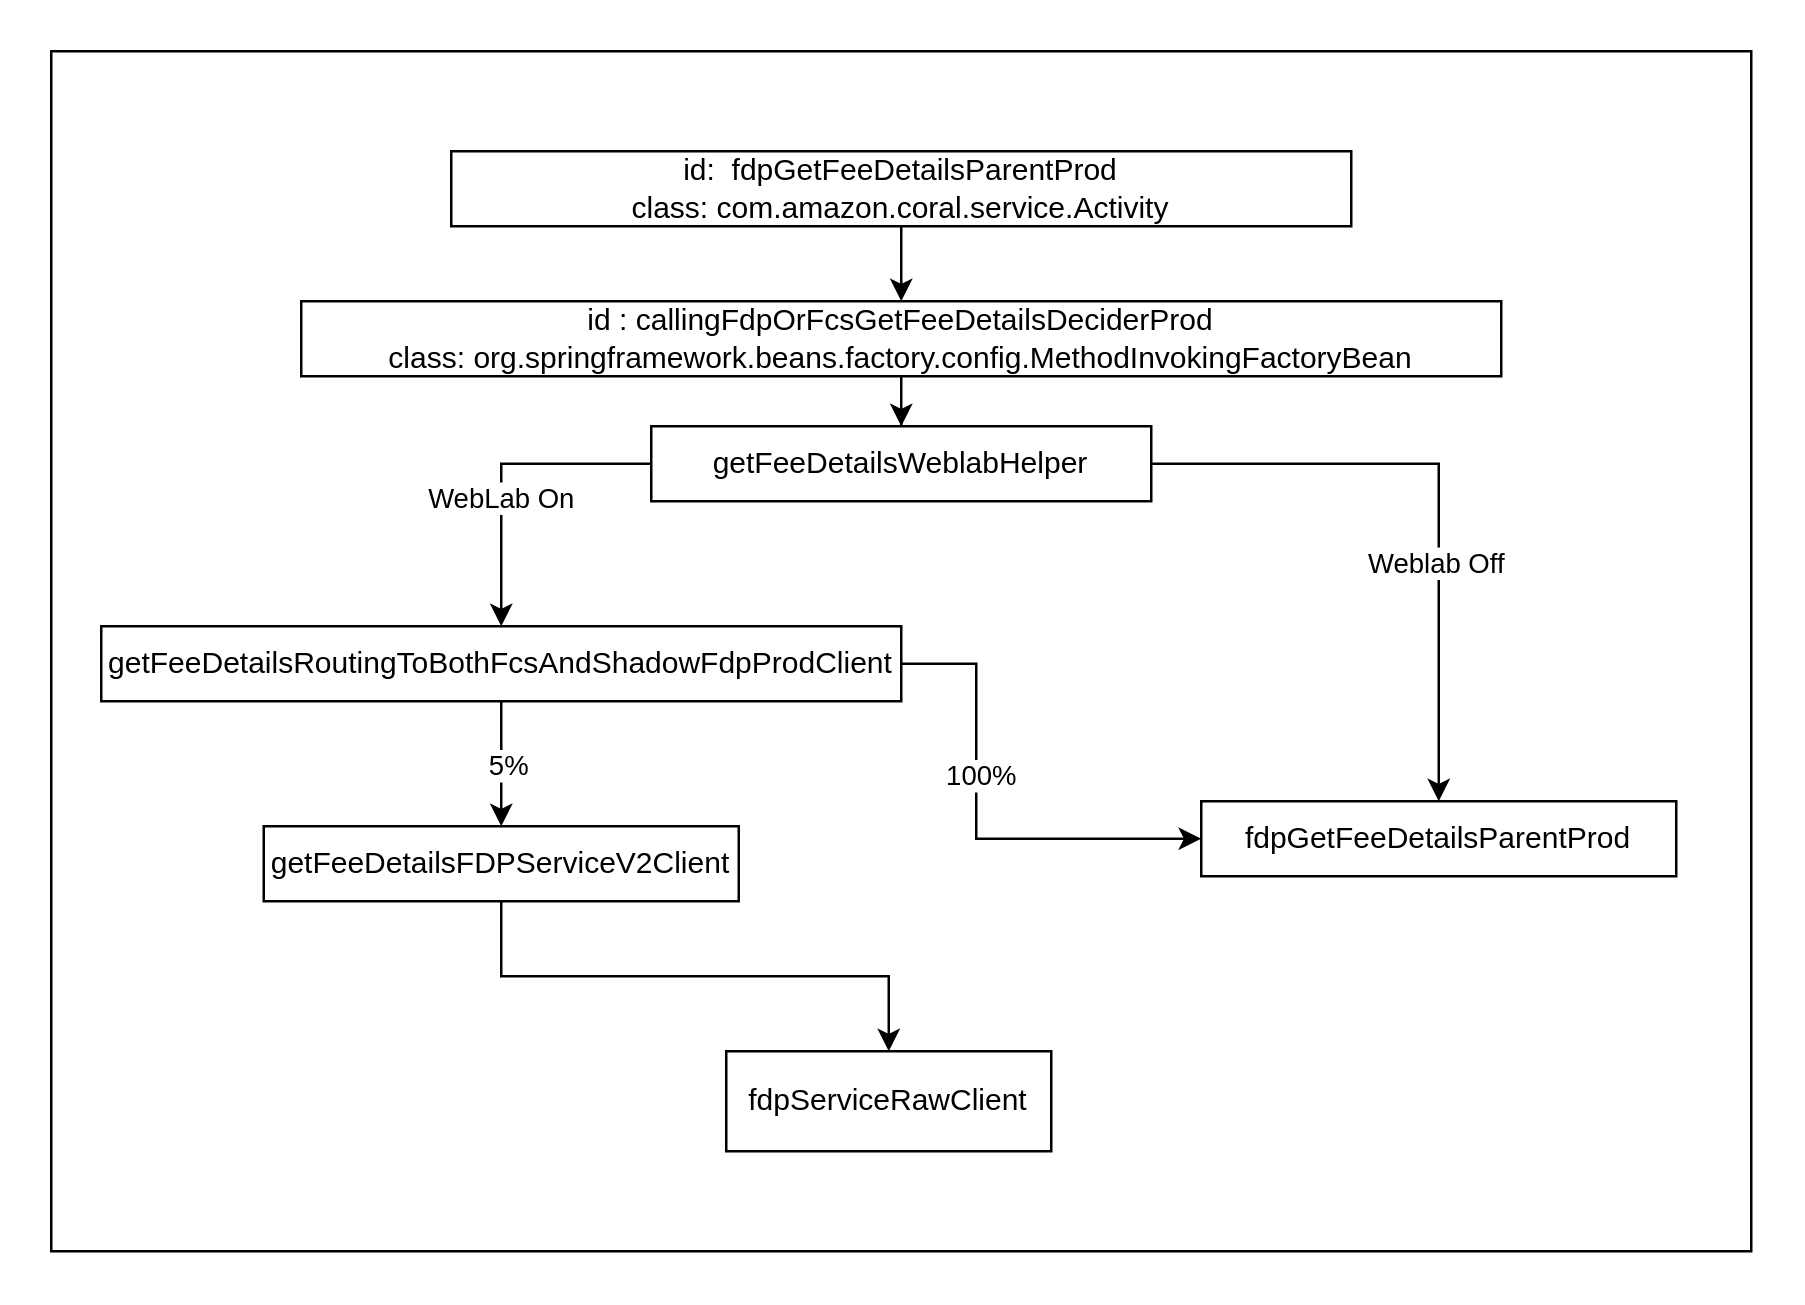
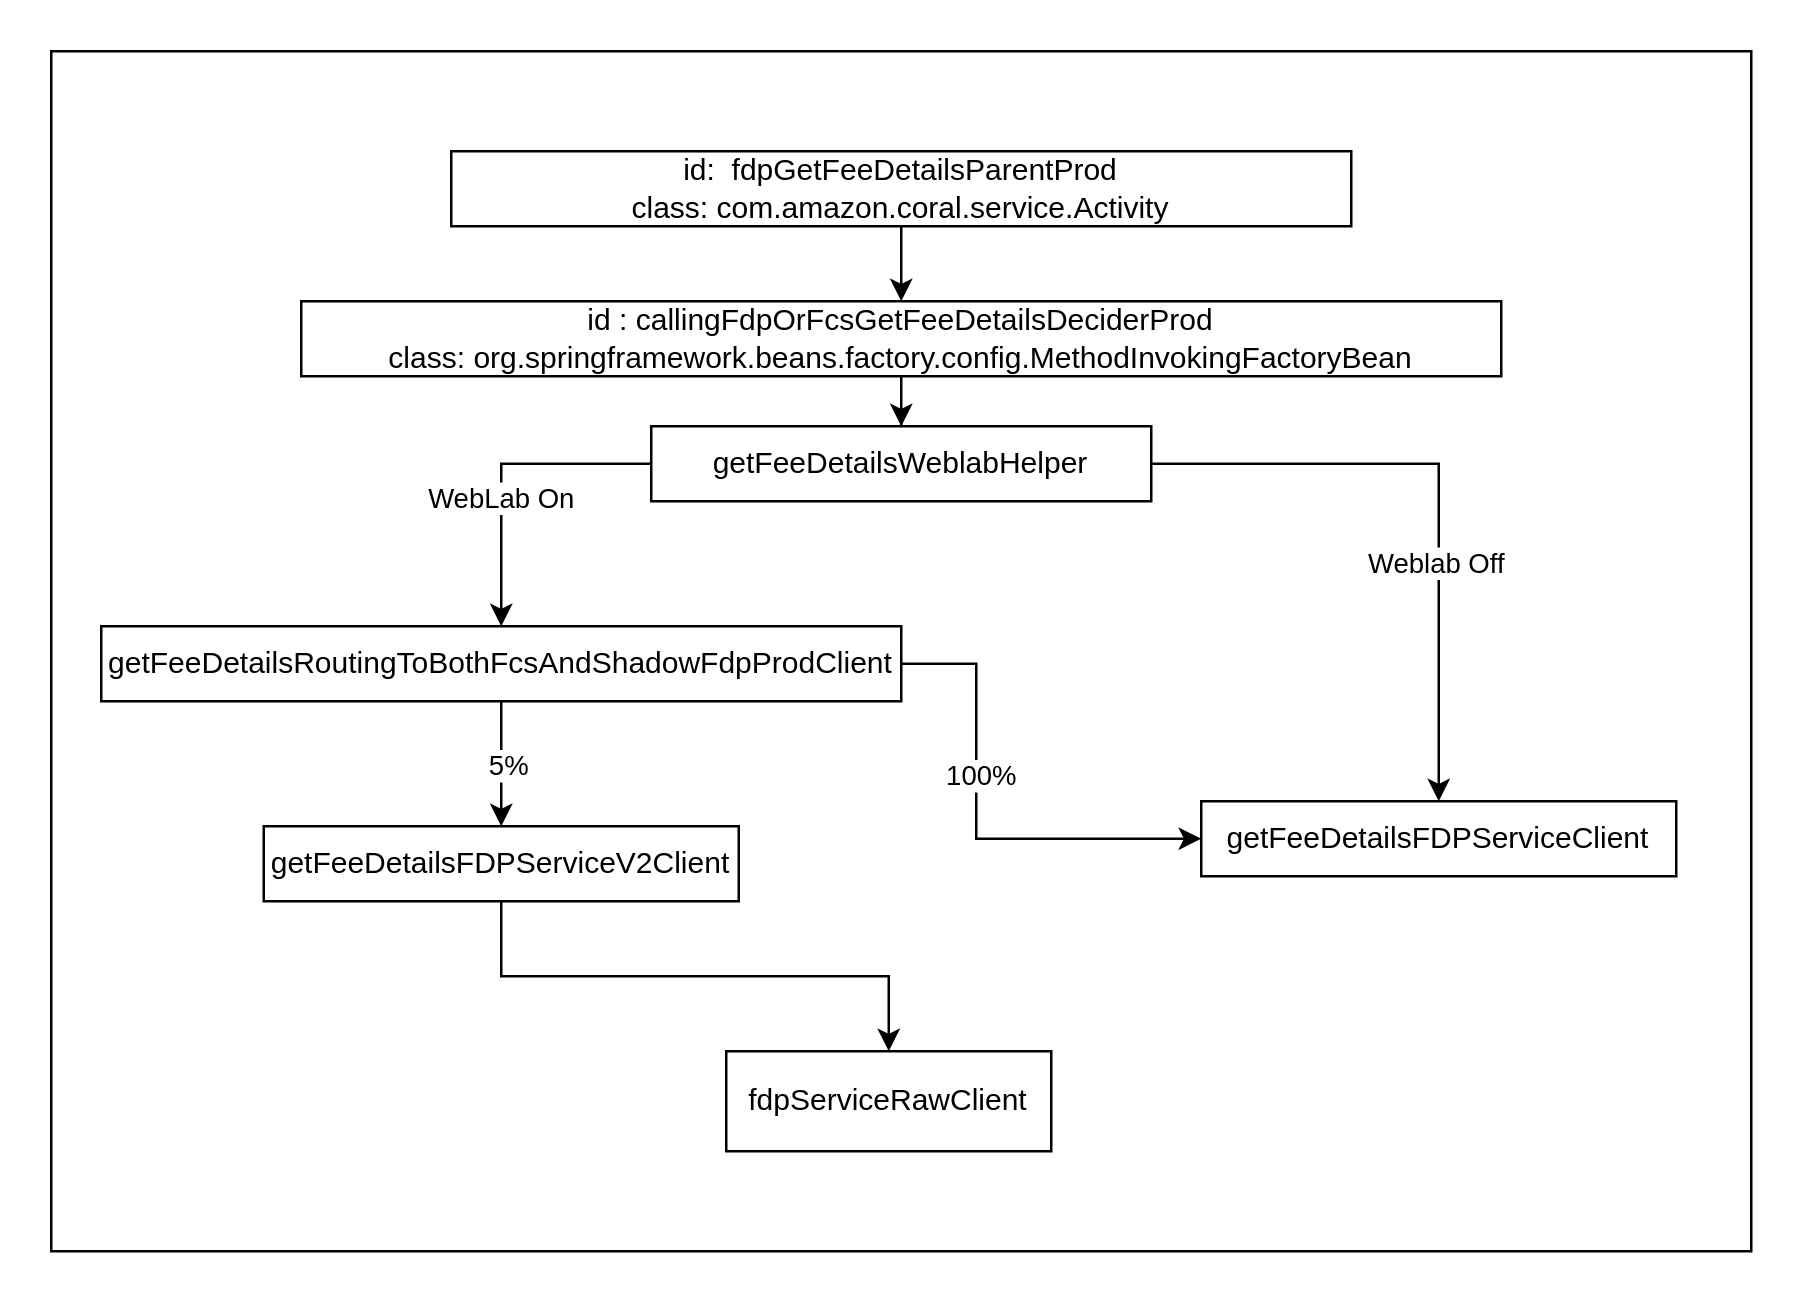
(1439, 839) -> (1439, 839)
